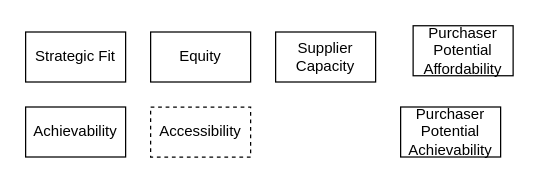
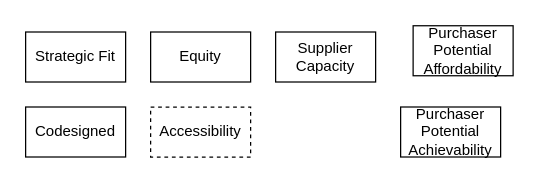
(76, 132) -> (76, 132)
